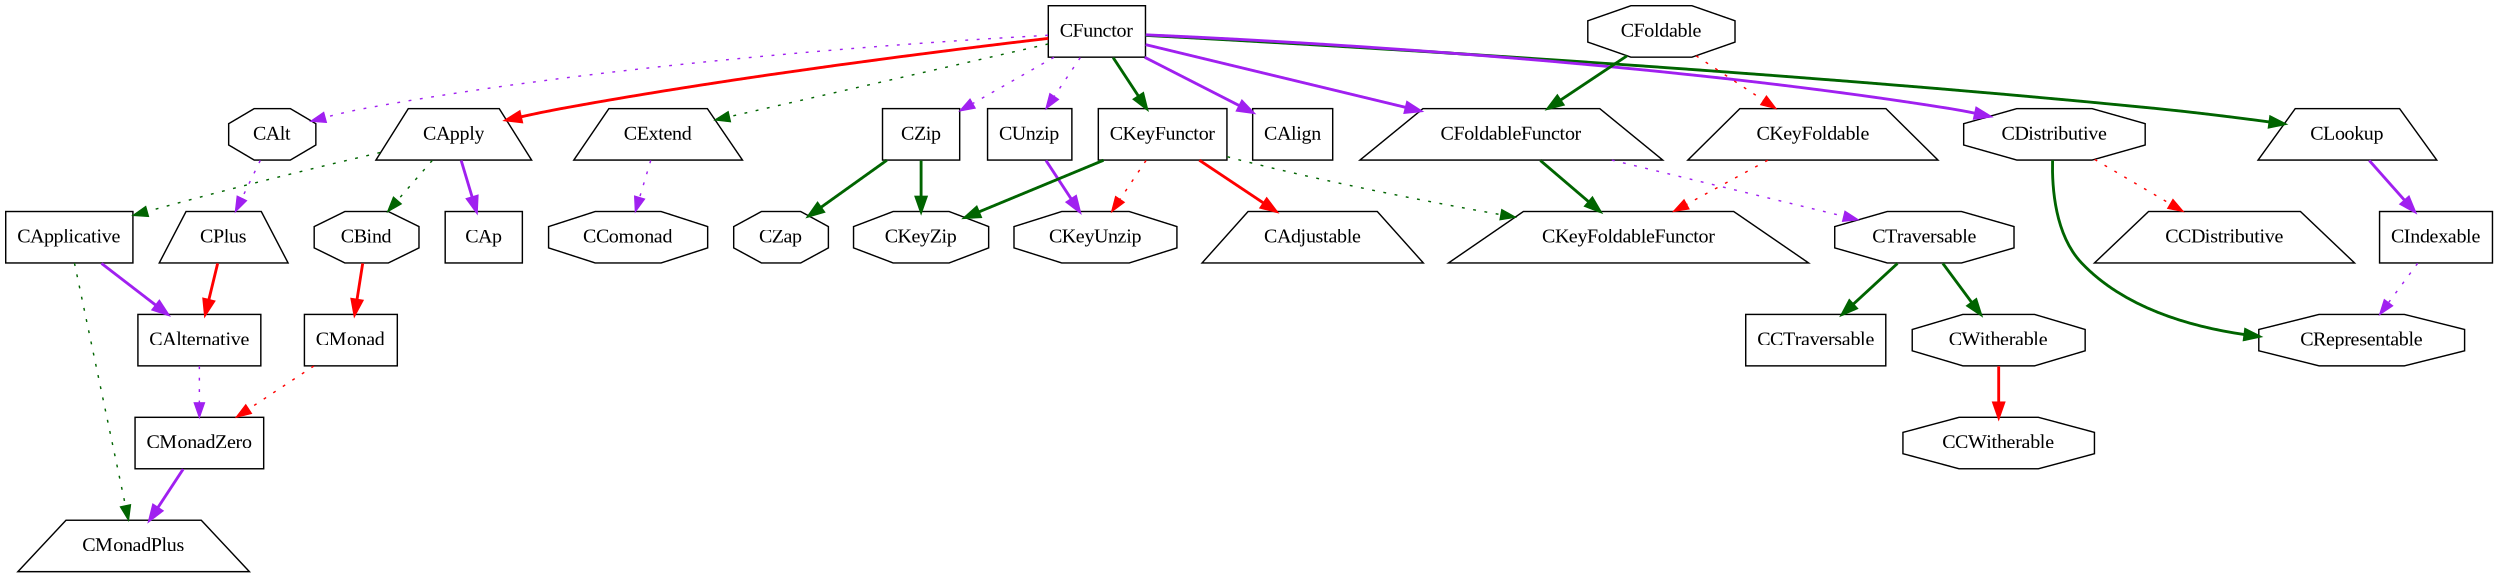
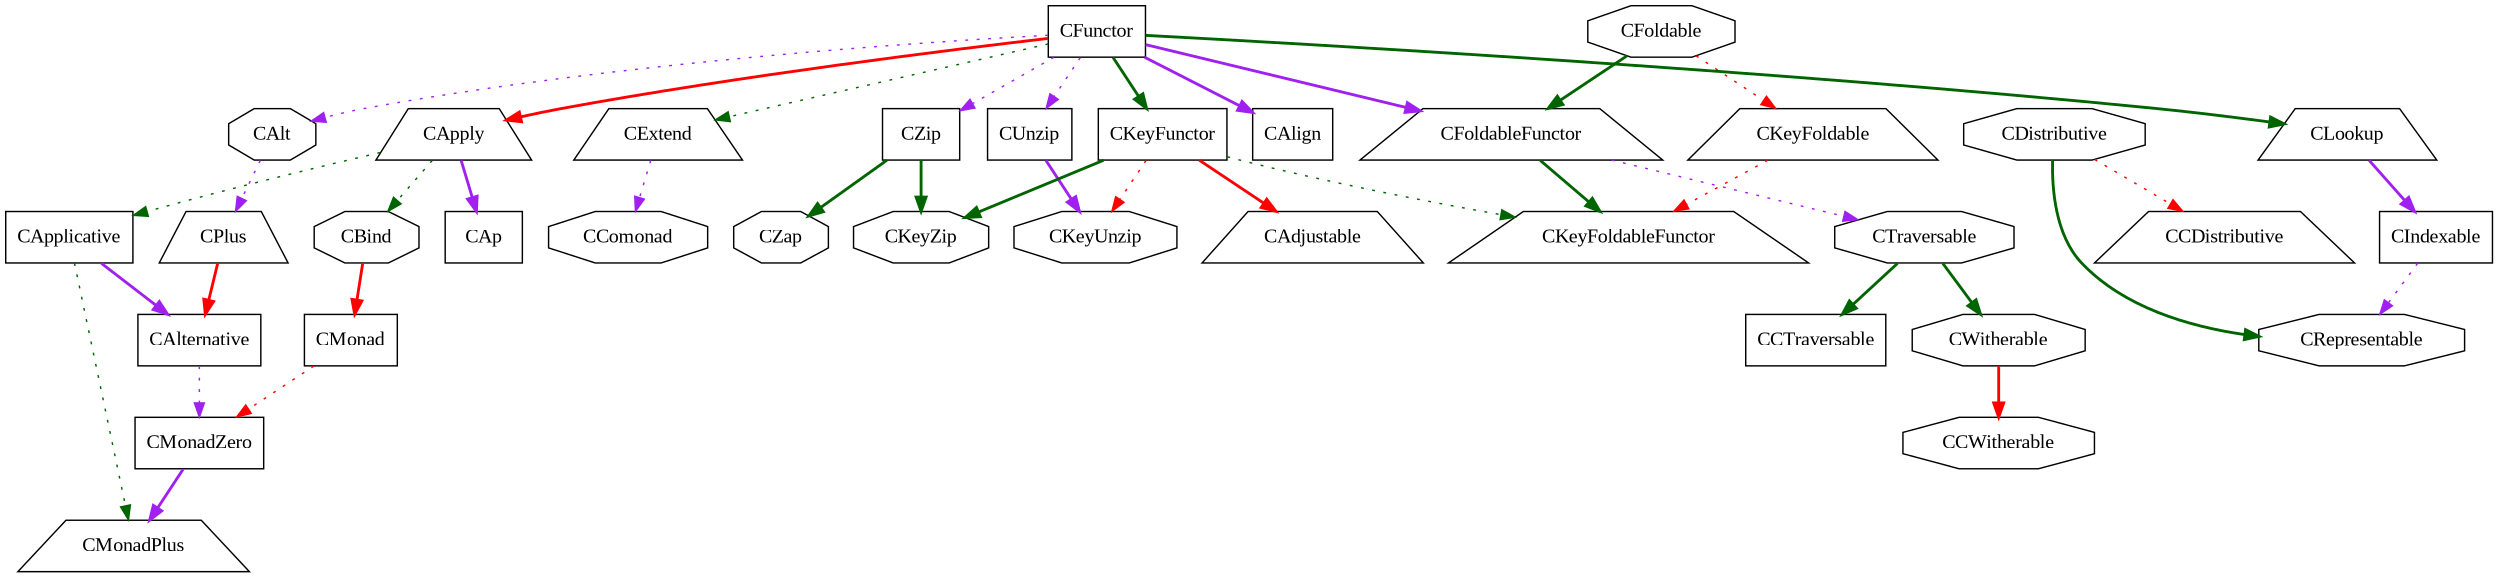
(1769, 84) -> none
